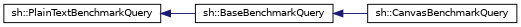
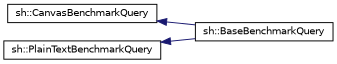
(355, 13) -> (181, 23)
